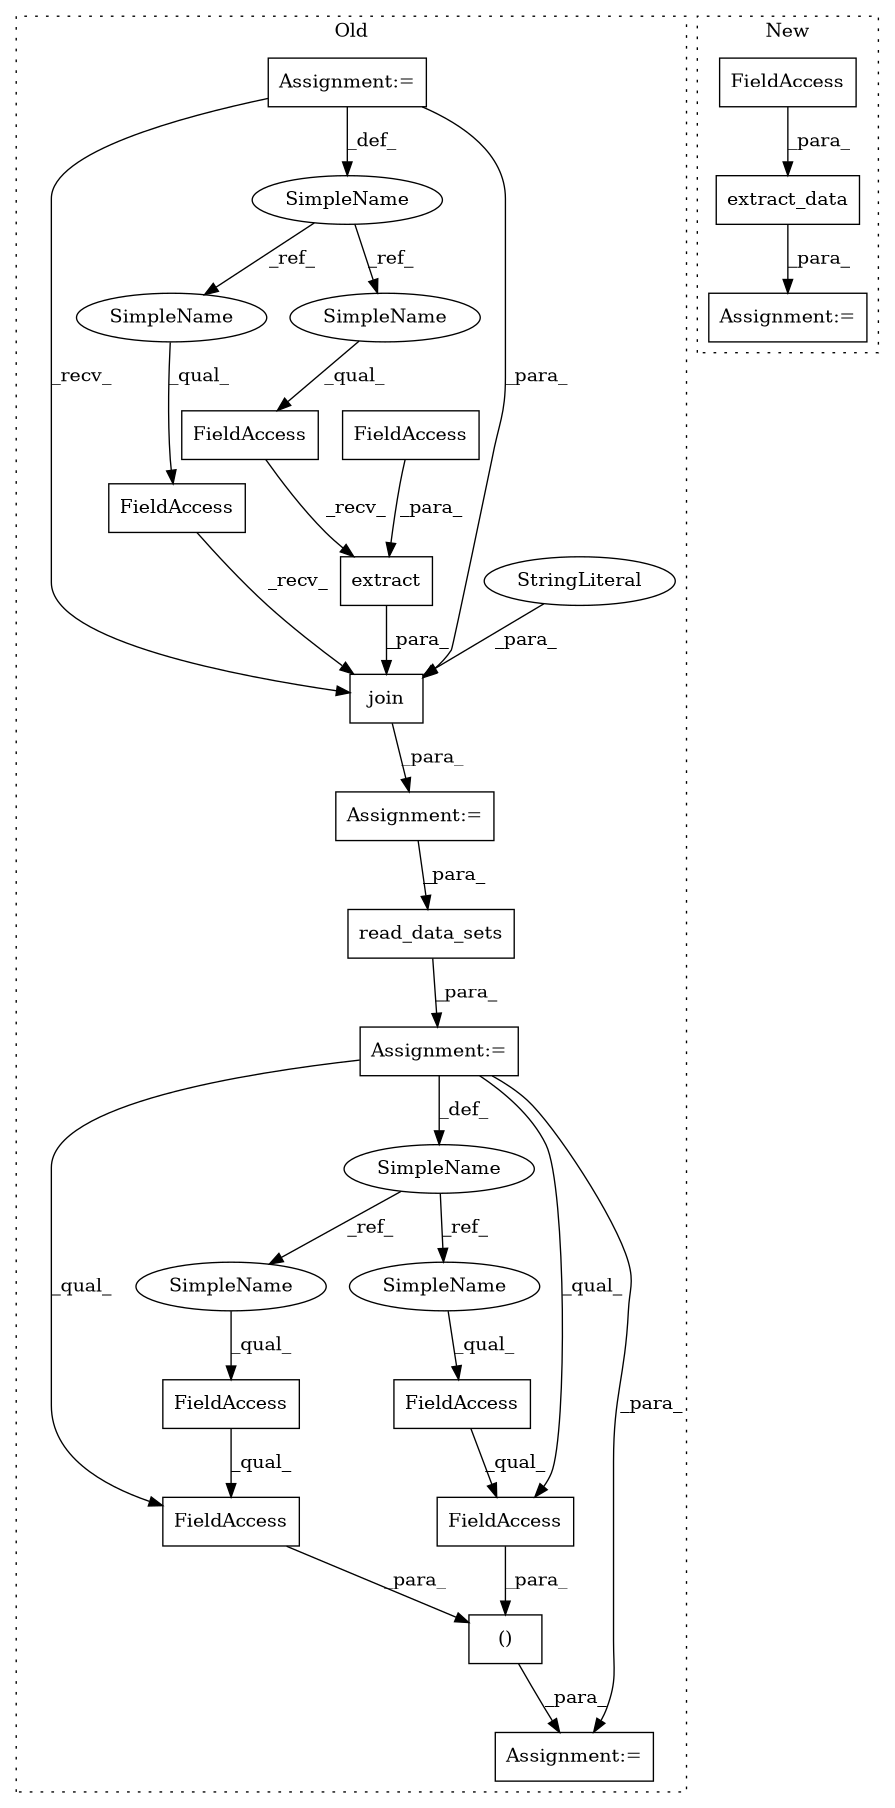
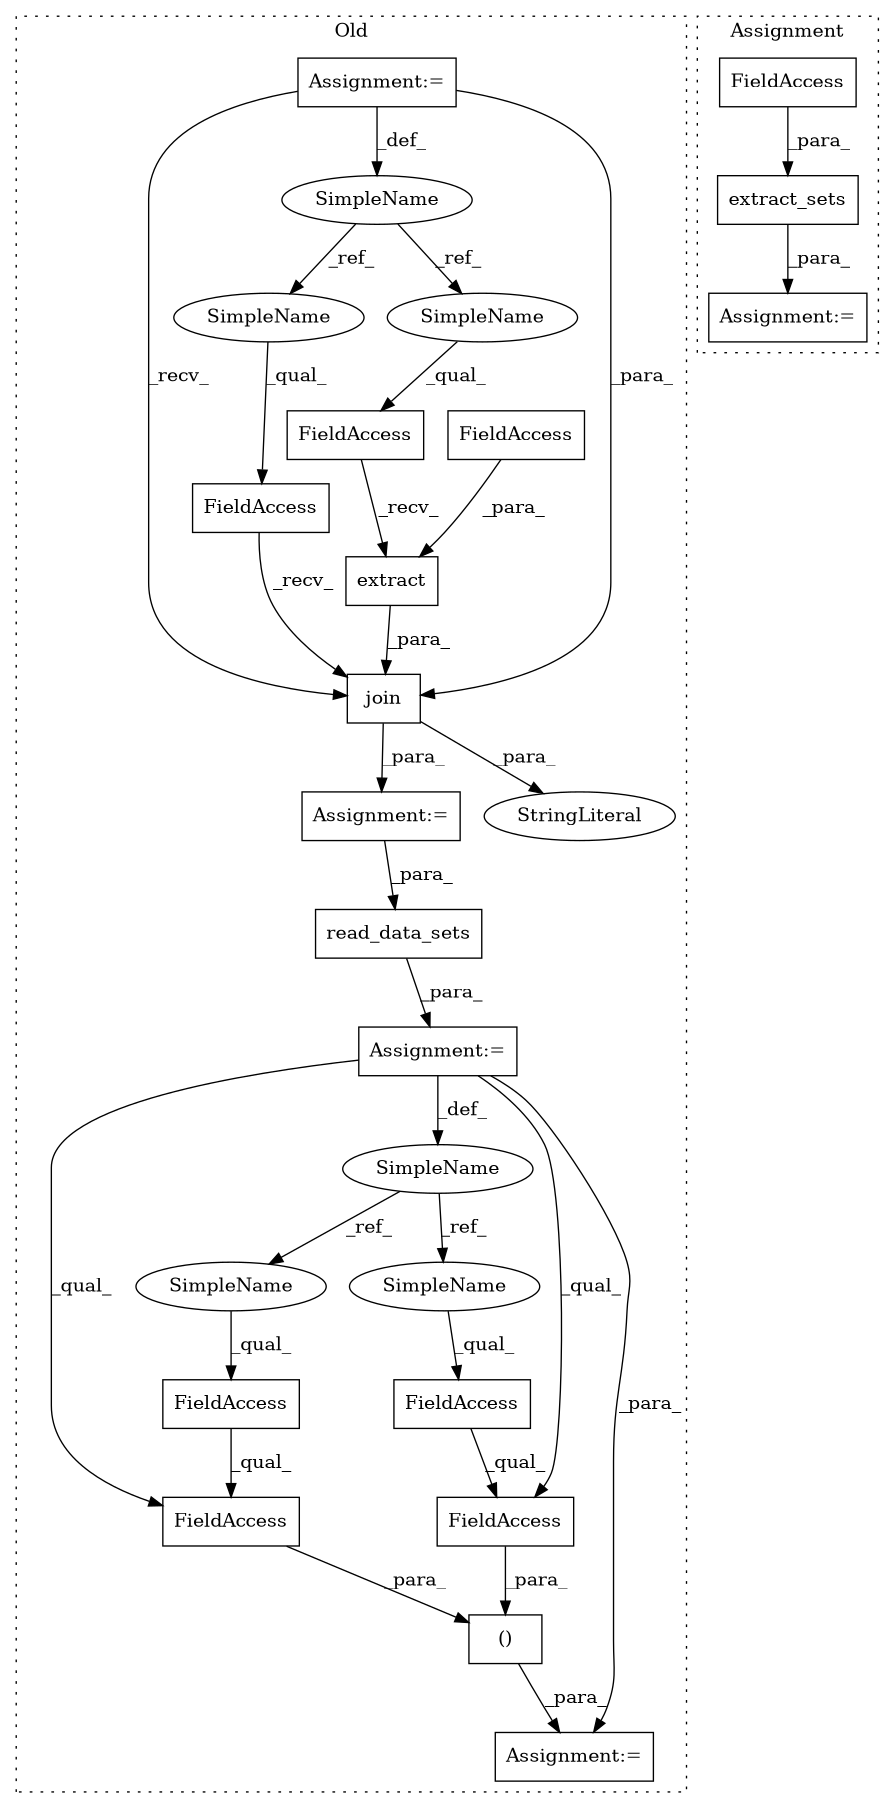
(788, 32) -> (788, 32)
(788, 200) -> (788, 200)
(490, 636) -> (476, 754)
